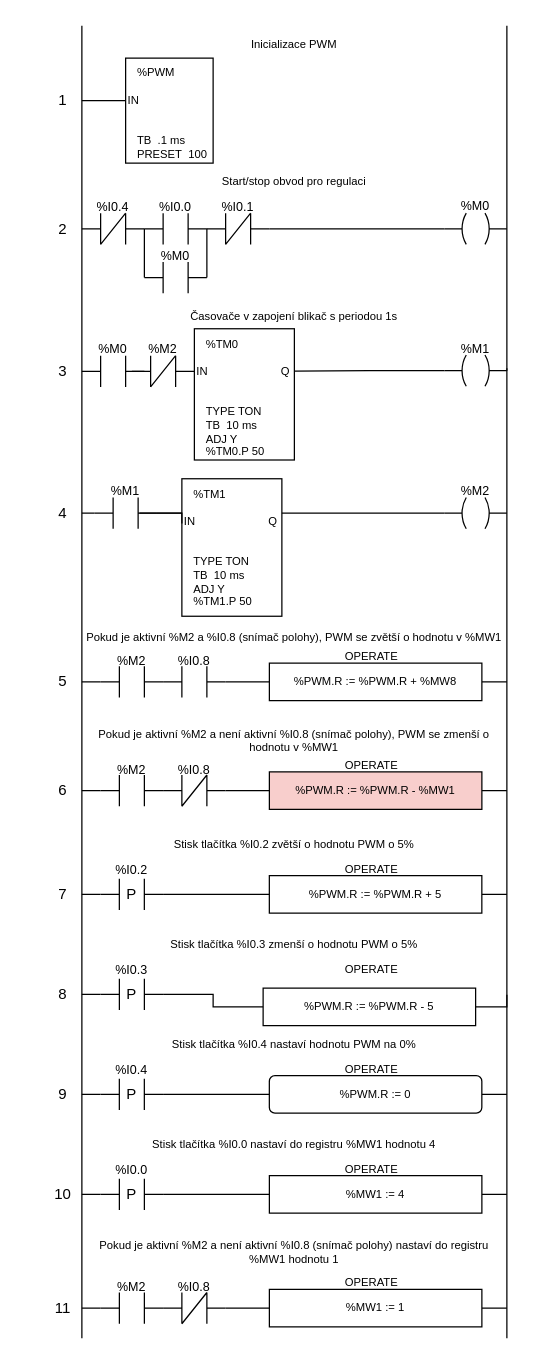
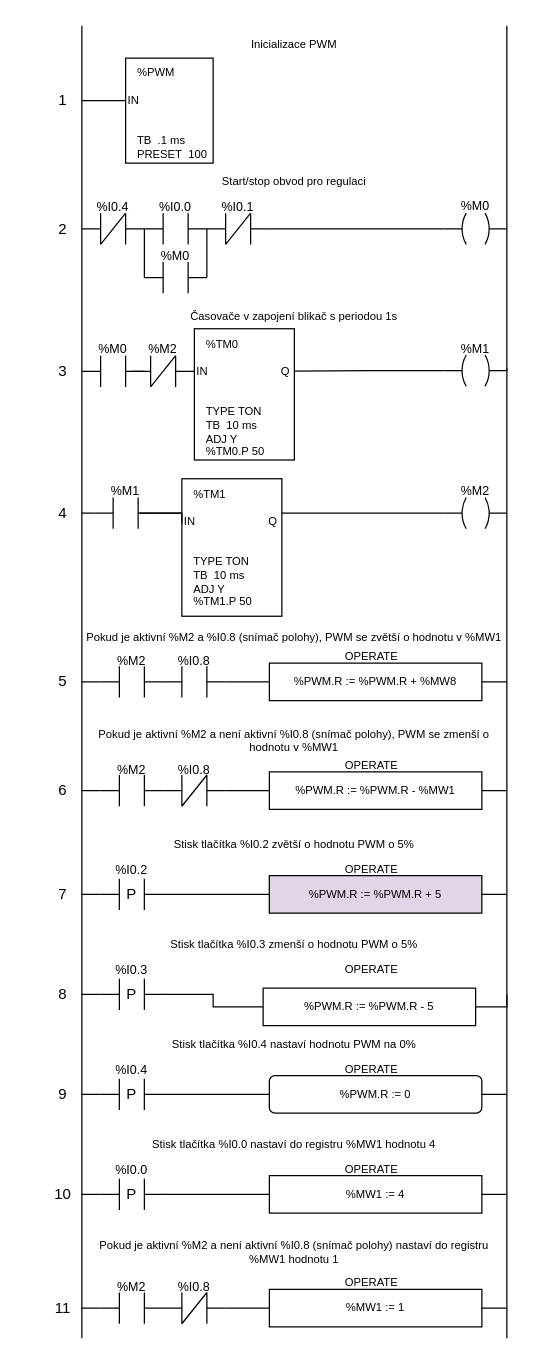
(376, 791) -> (376, 791)
(376, 894) -> (376, 894)
